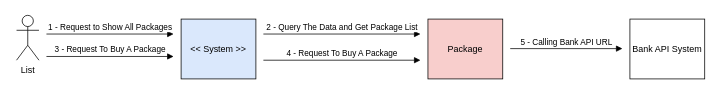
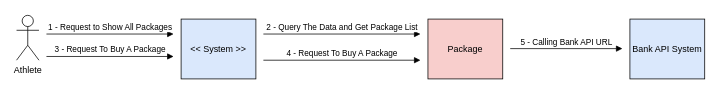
(668, 49) -> (668, 49)
(27, 71) -> (27, 71)
